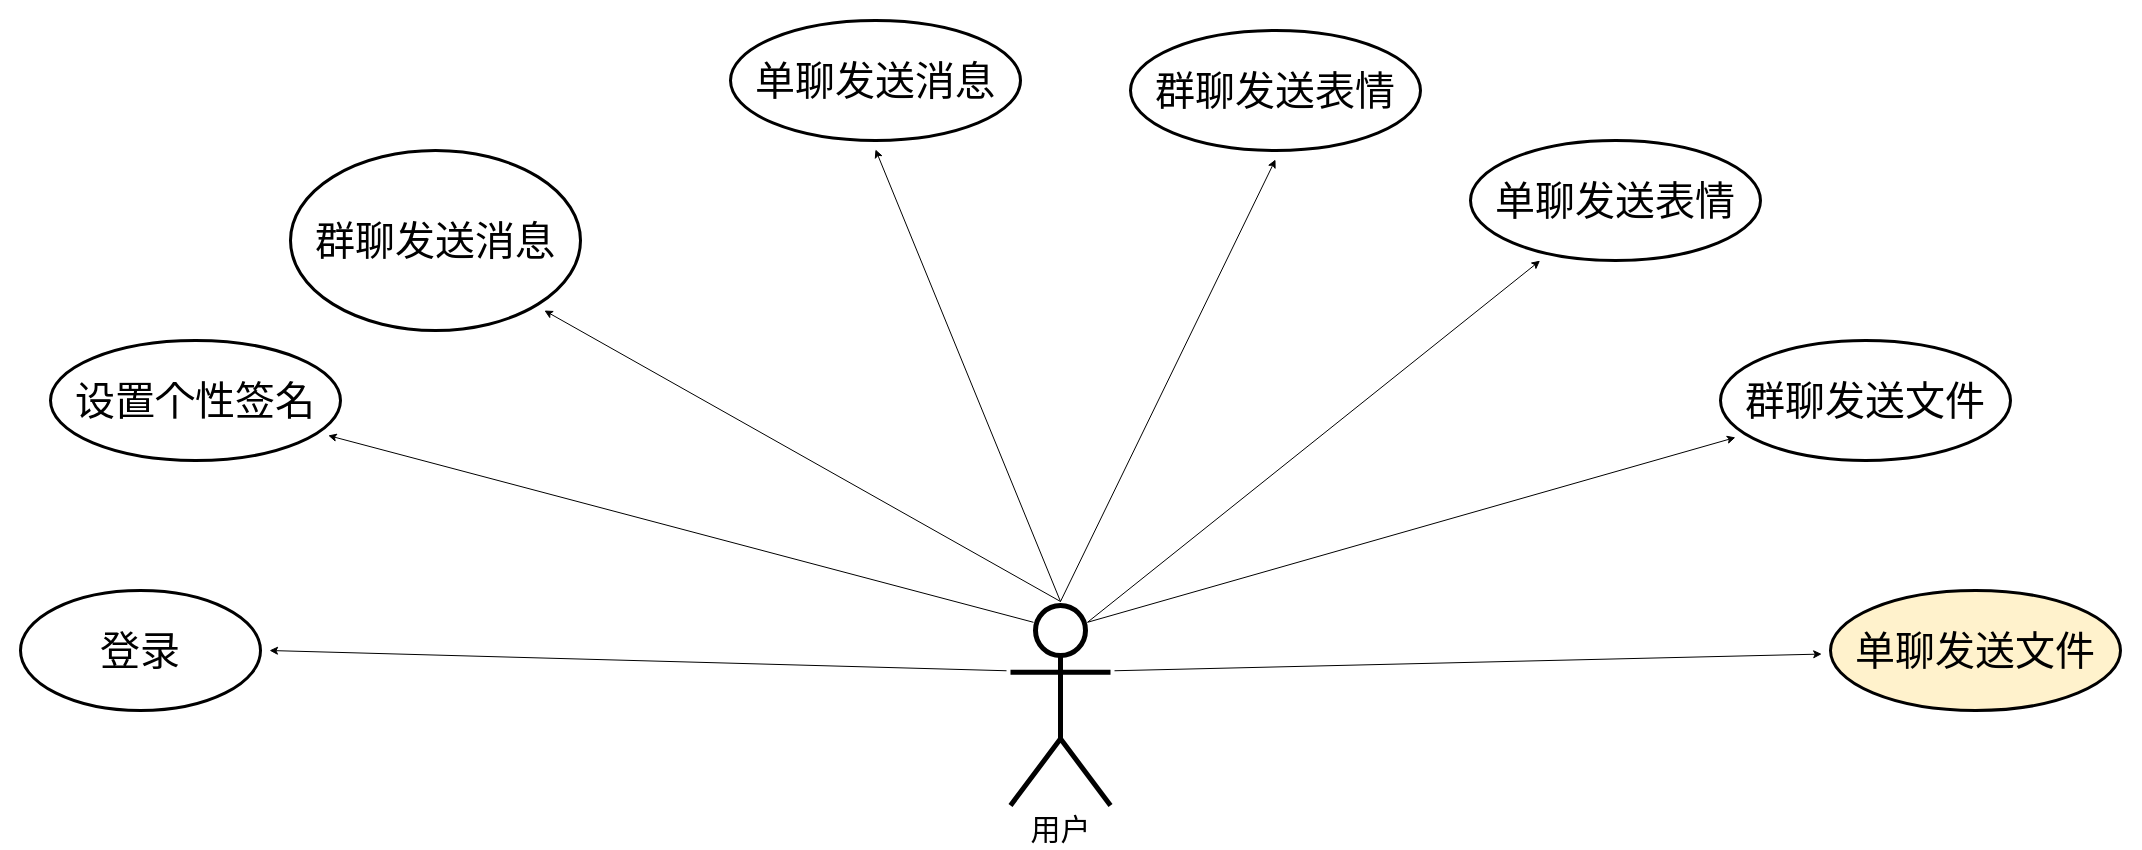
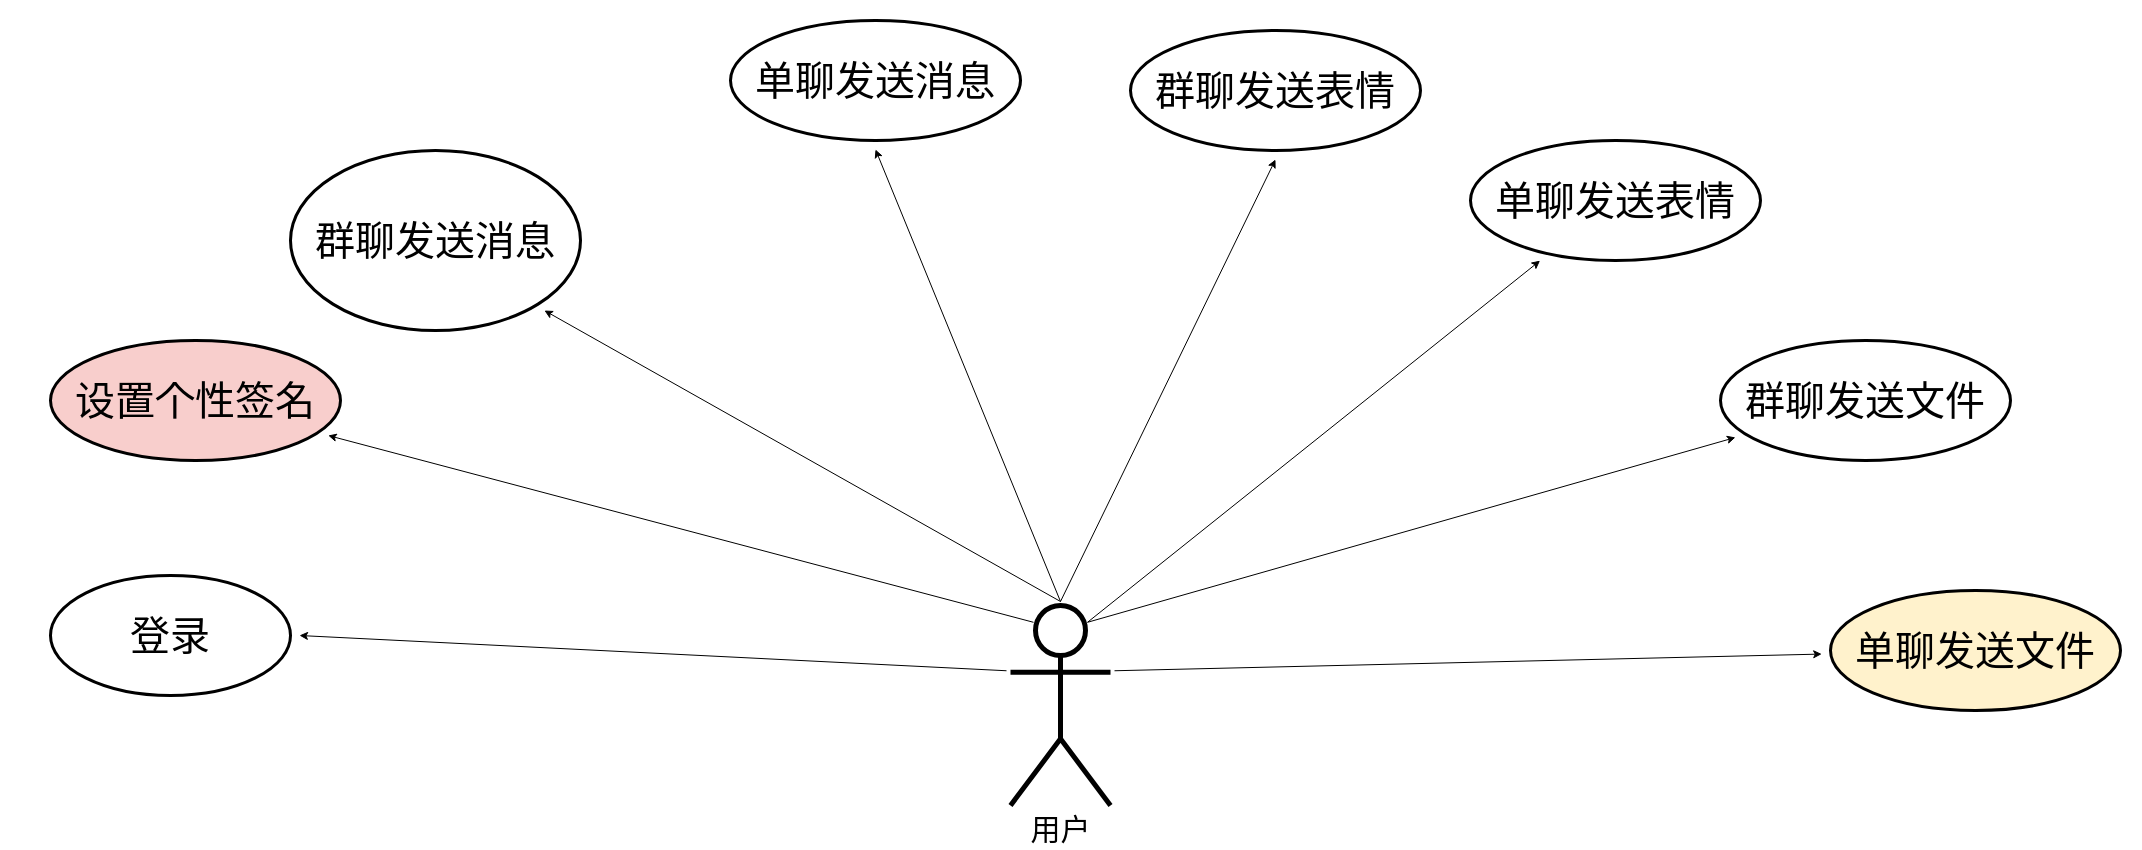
(196, 401) -> (196, 401)
(141, 651) -> (171, 636)
